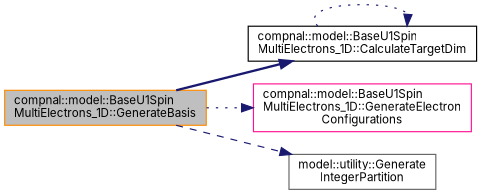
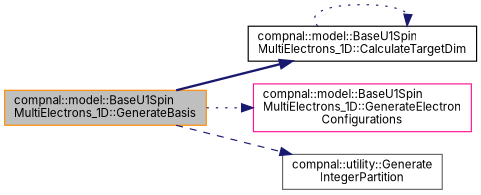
(362, 172) -> (362, 172)
